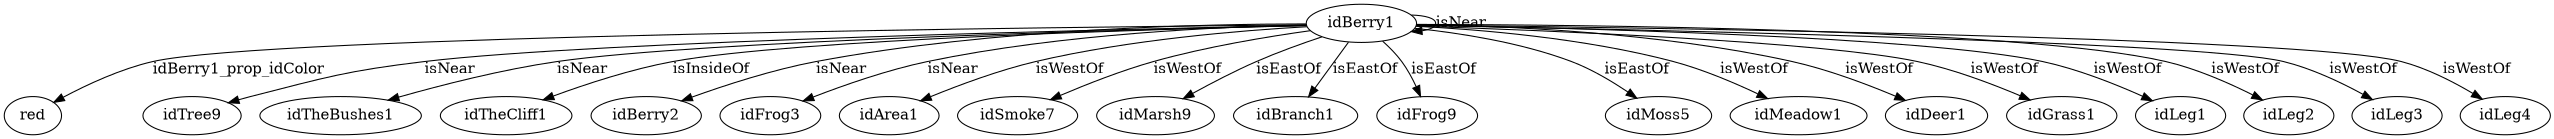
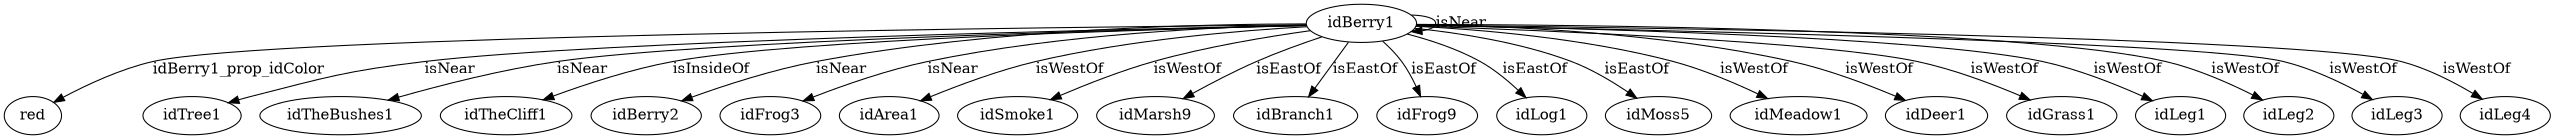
(192, 116) -> (192, 116)
(1018, 116) -> (1018, 116)
none -> (1542, 116)
